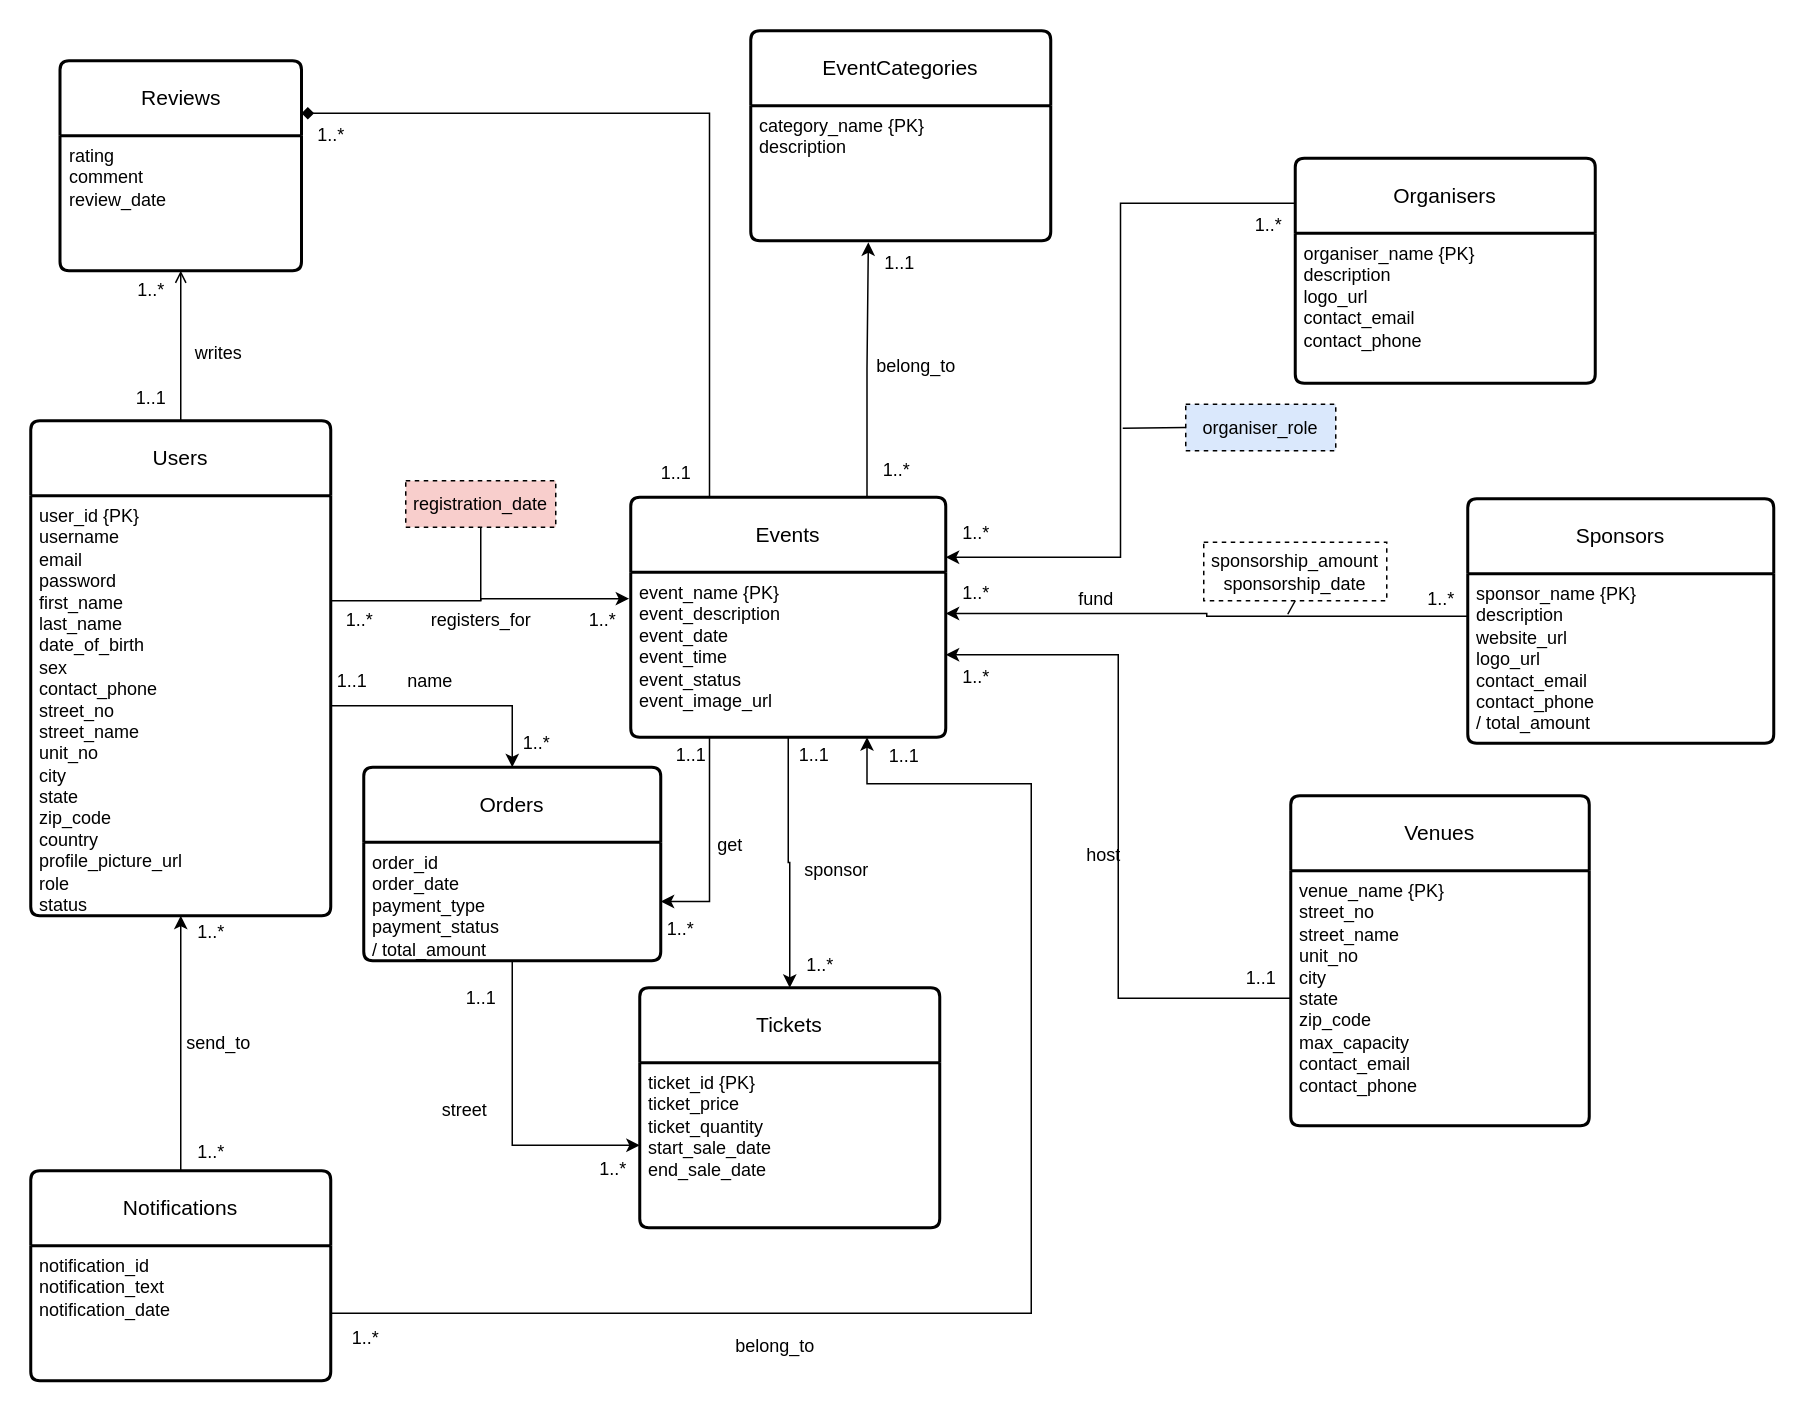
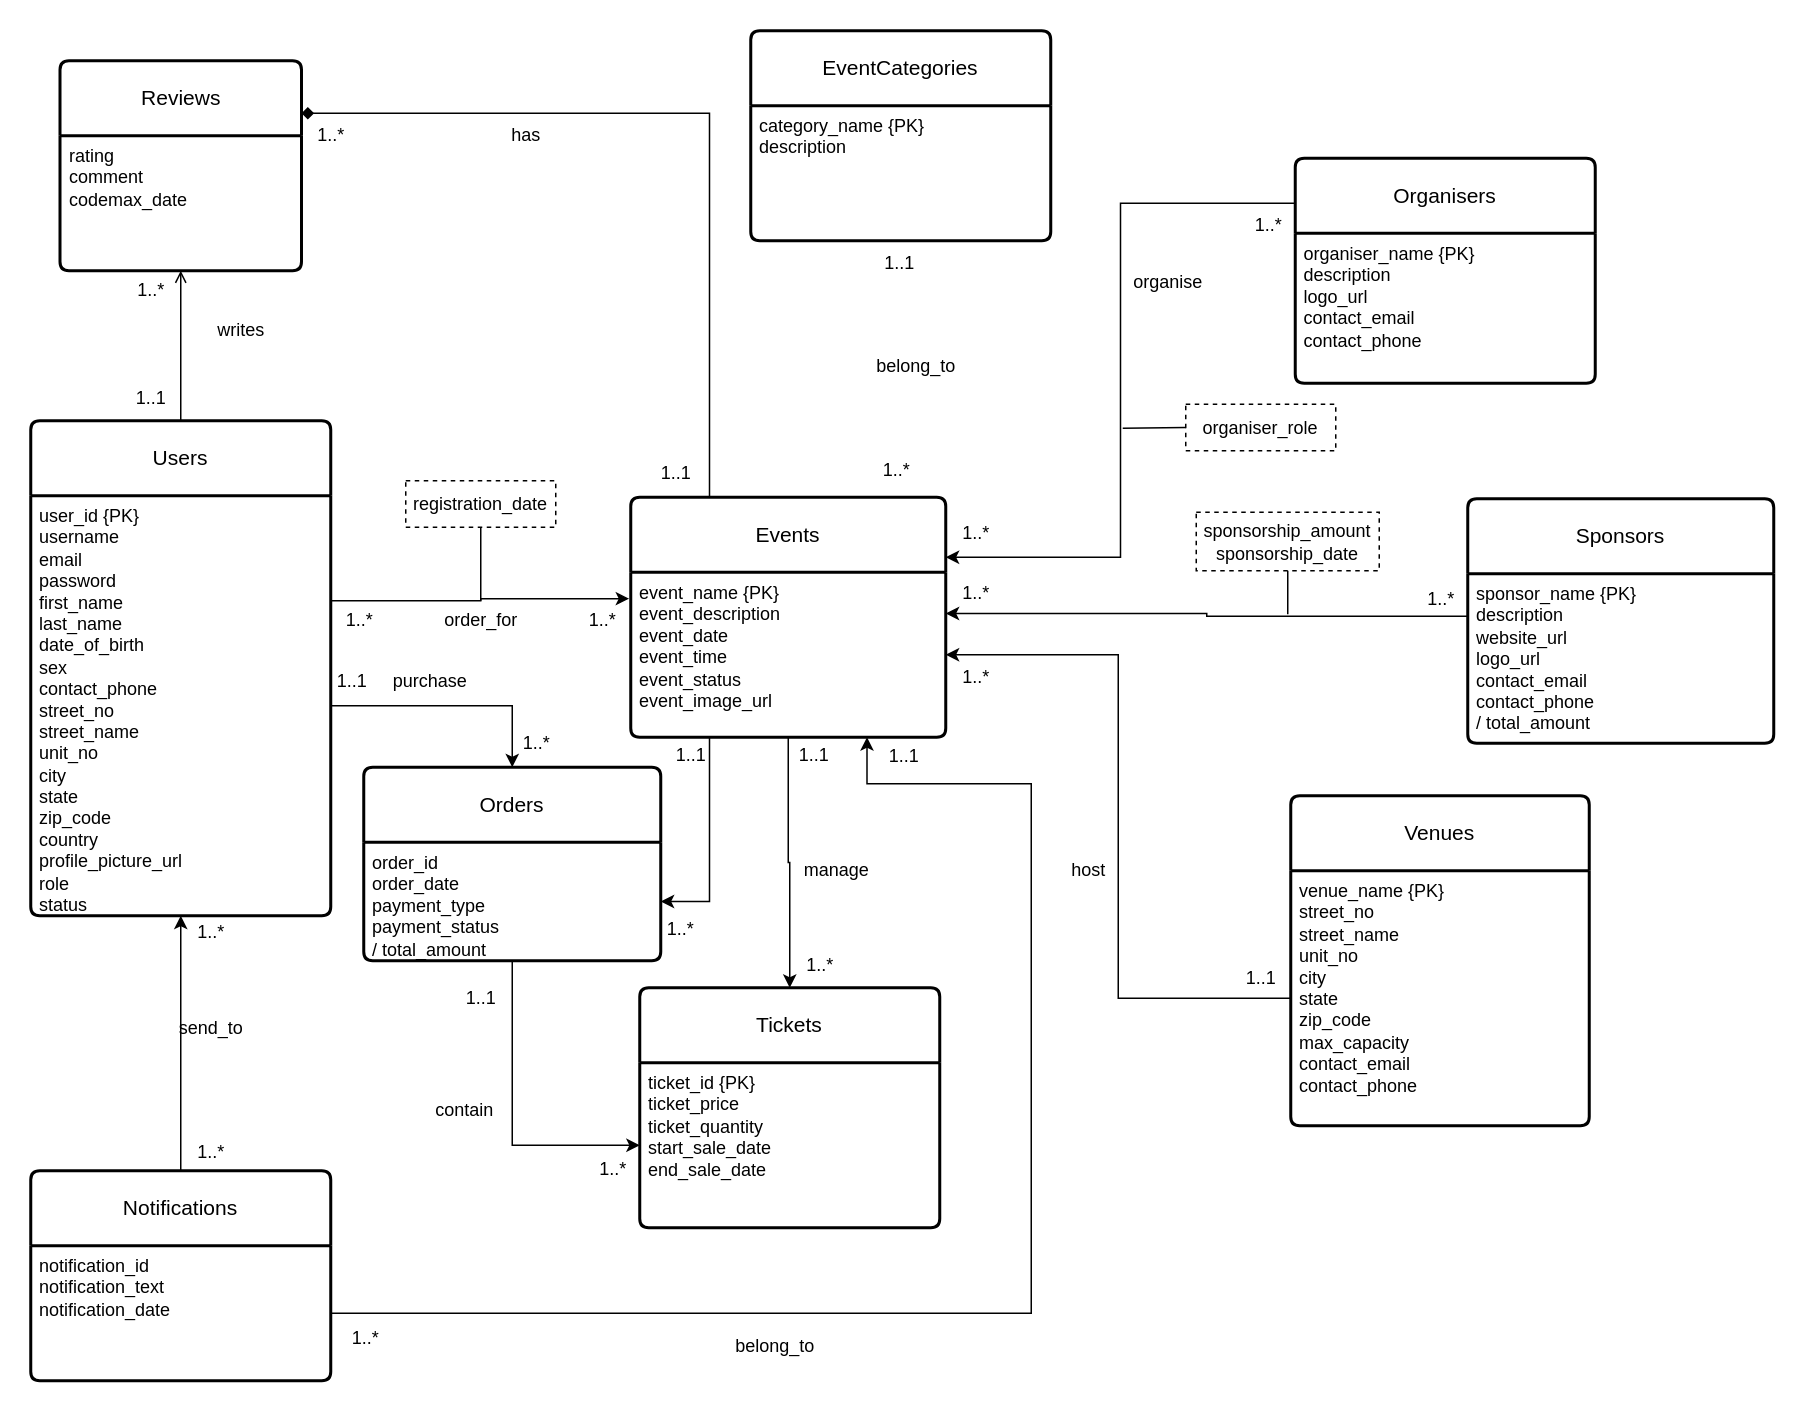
none -> (526, 136)
(123, 179) -> (130, 179)
none -> (1168, 283)
(218, 353) -> (241, 331)
(867, 375) -> none
(1261, 428) -> (1261, 428)
(481, 504) -> (481, 504)
(1295, 572) -> (1288, 542)
(1096, 599) -> none
(482, 620) -> (482, 620)
(431, 682) -> (431, 682)
(730, 845) -> none
(1103, 856) -> (1088, 871)
(837, 871) -> (837, 871)
(218, 1043) -> (211, 1028)
(465, 1111) -> (465, 1111)
